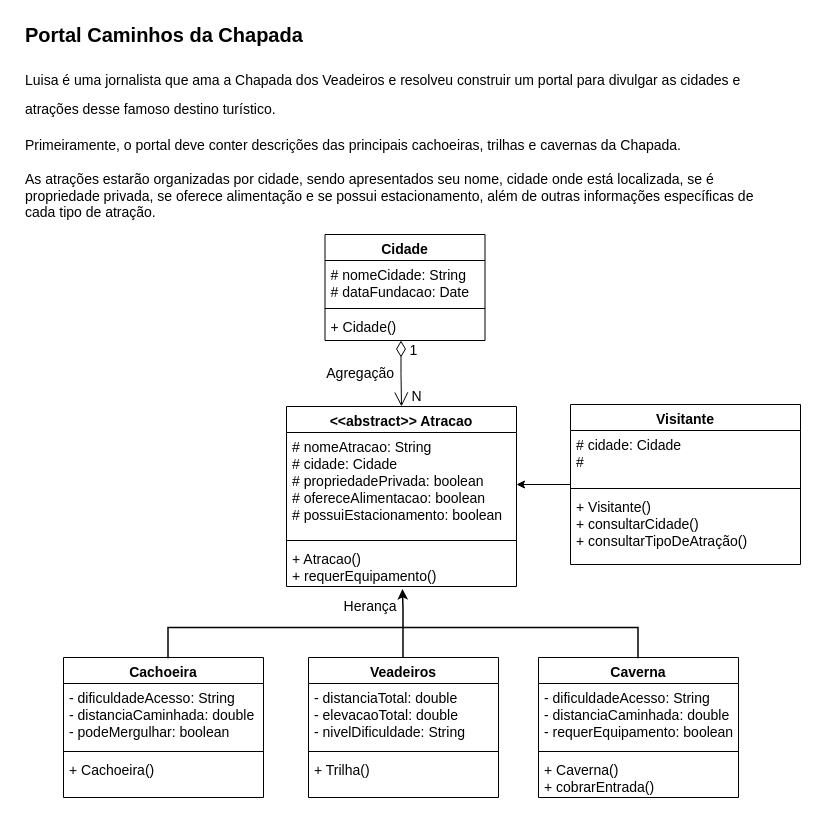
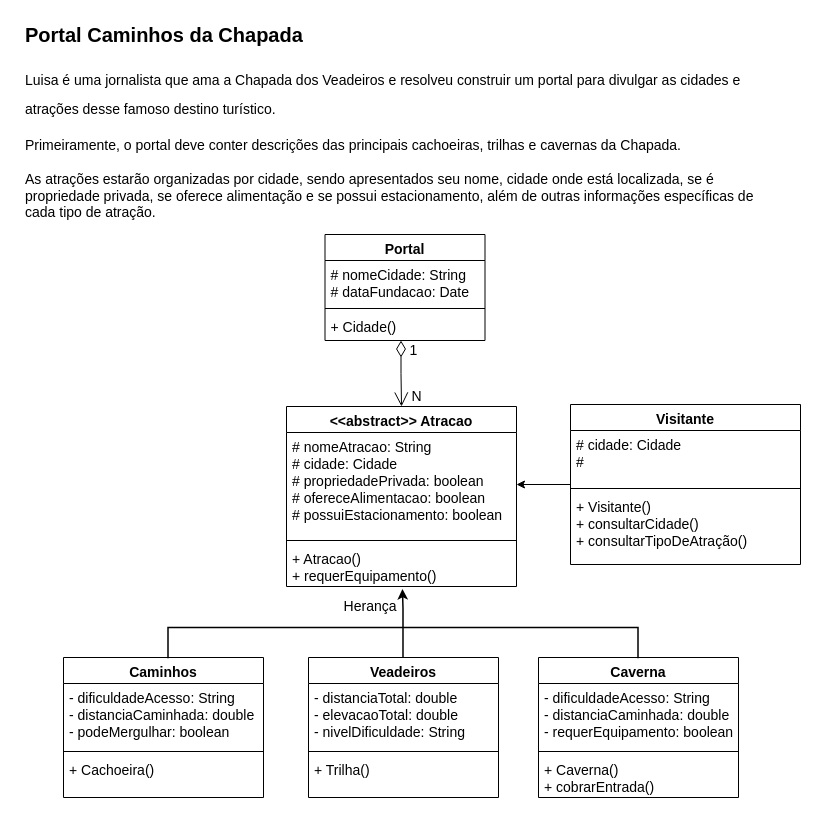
(405, 249) -> (405, 249)
(361, 373) -> none
(163, 672) -> (163, 672)
